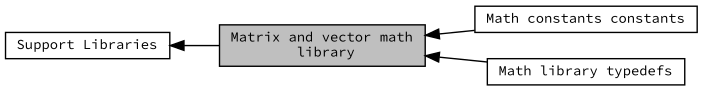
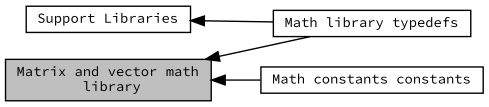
(202, 46) -> (239, 21)
